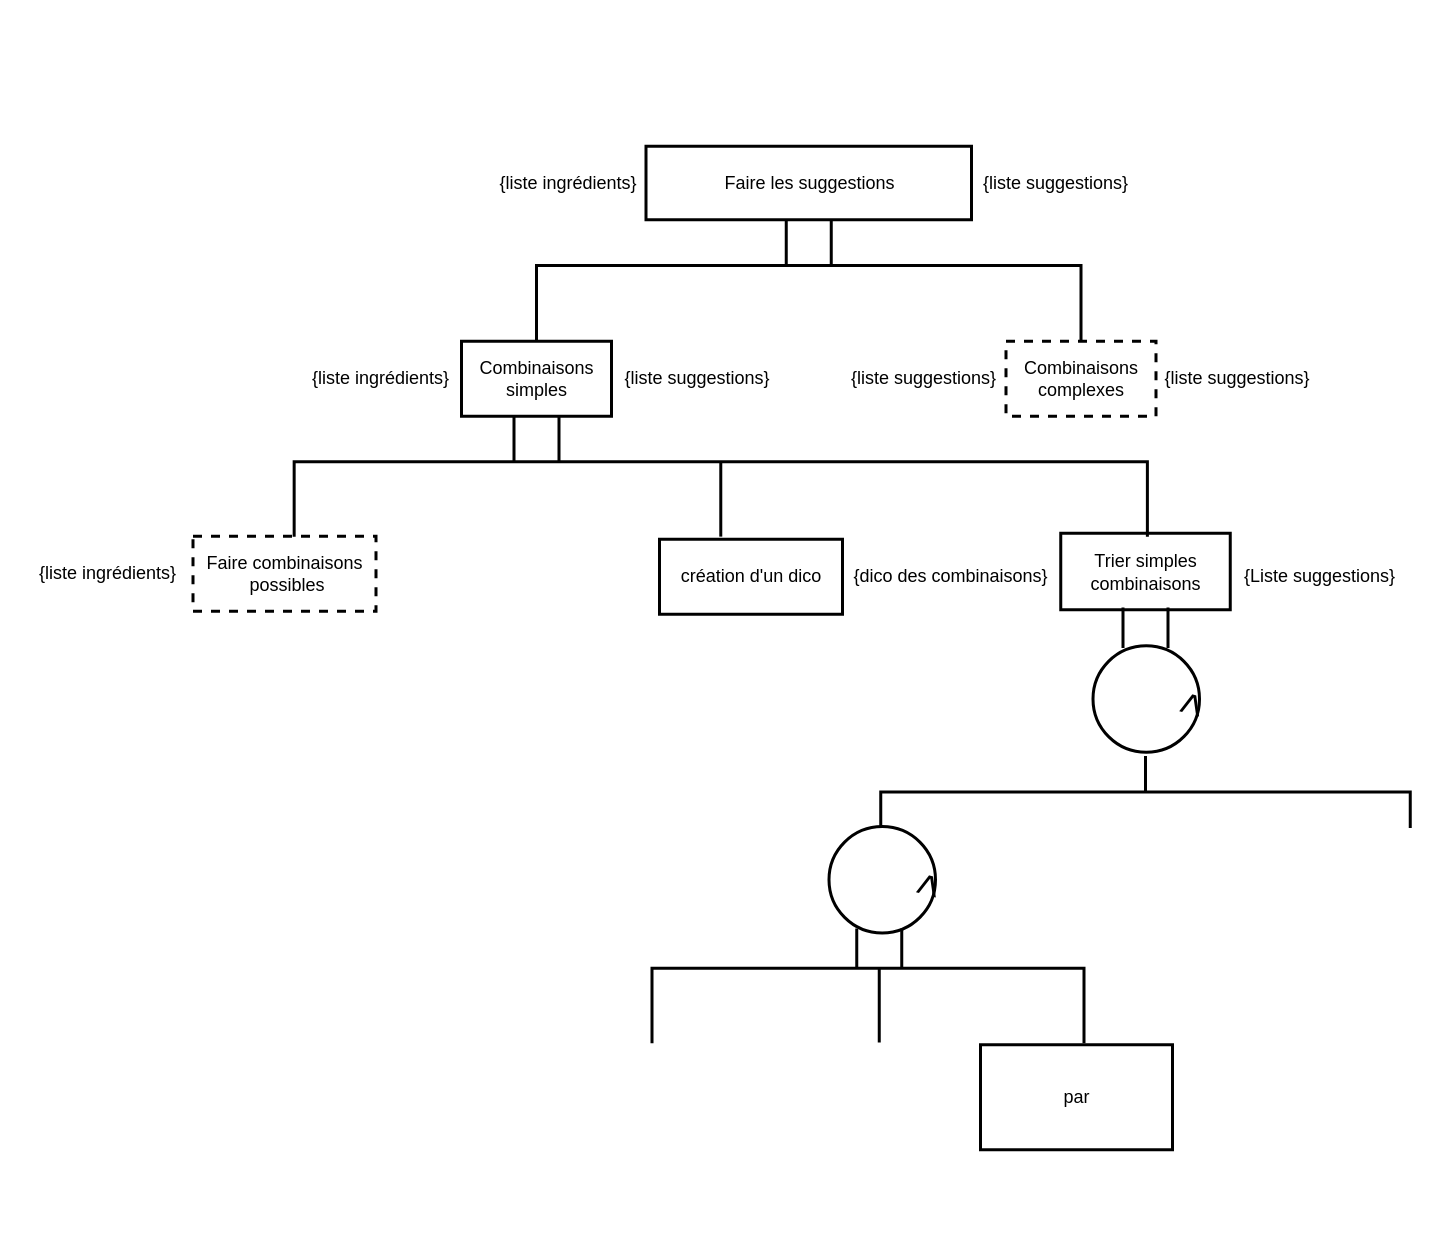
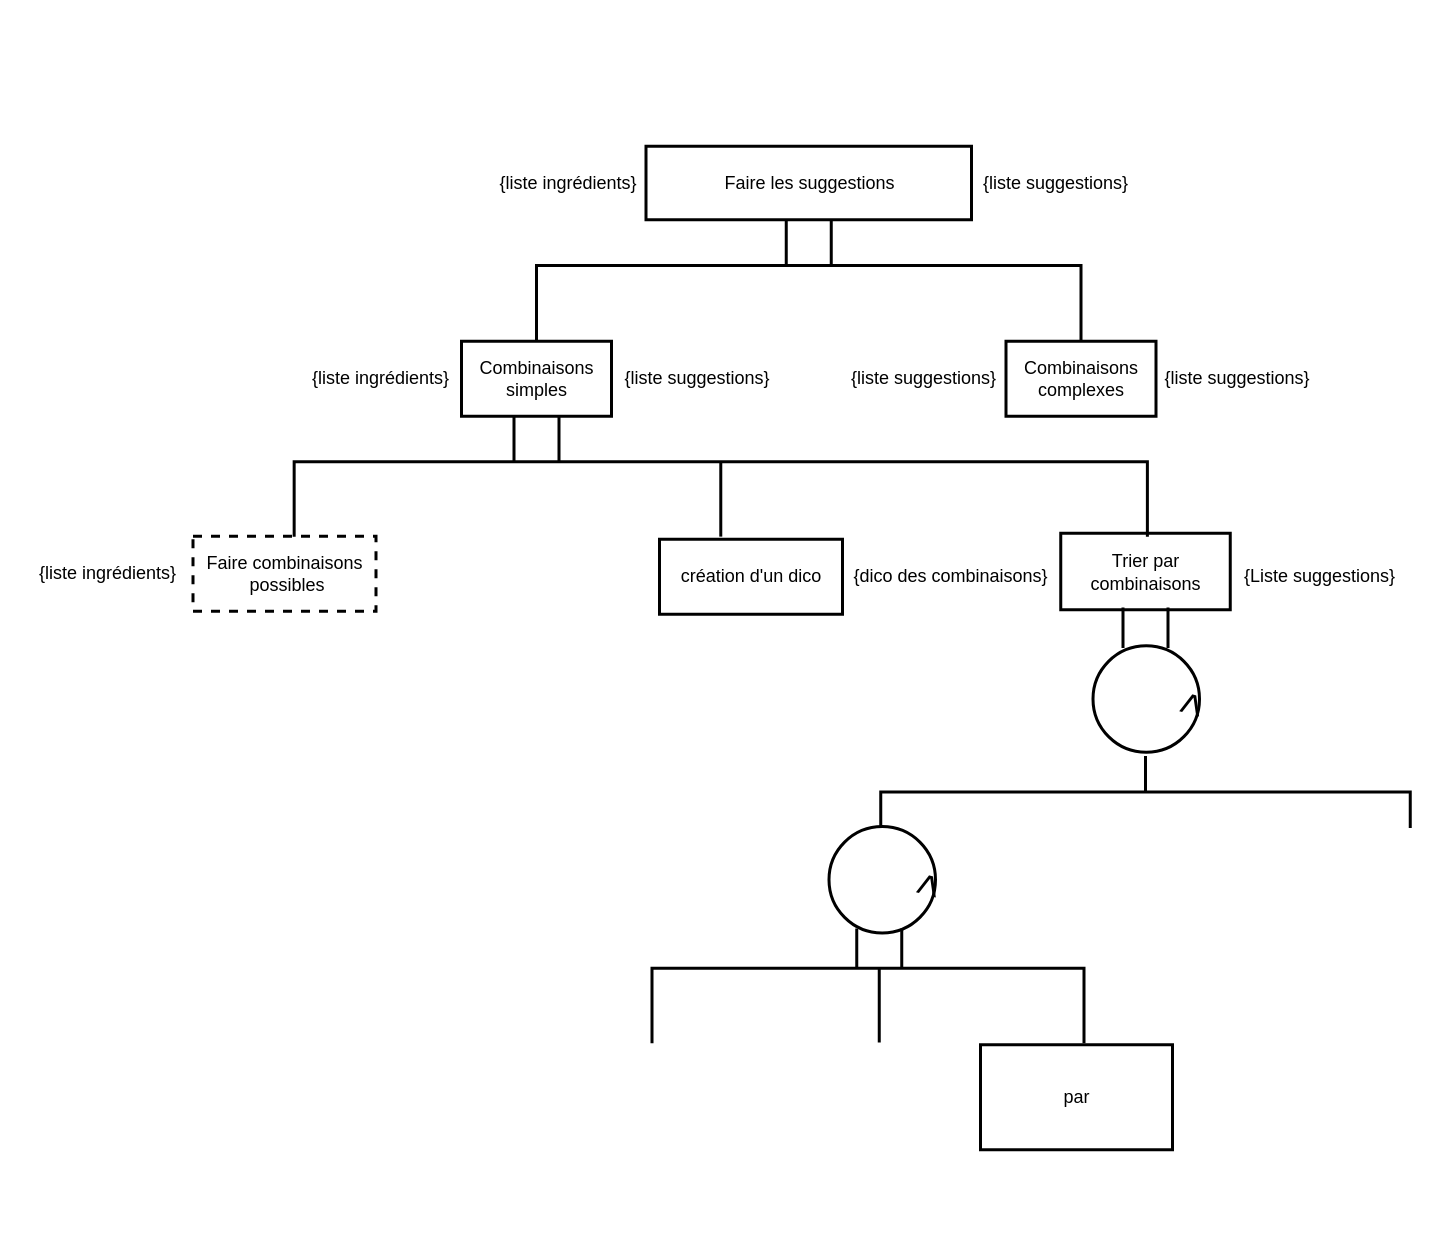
(1081, 379) -> (1081, 379)
(1146, 572) -> (1146, 572)
